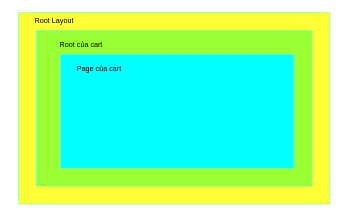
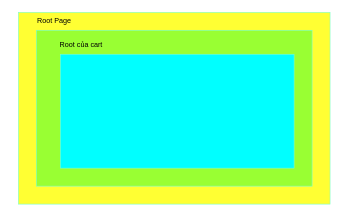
(54, 21) -> (54, 21)
(99, 69) -> none
